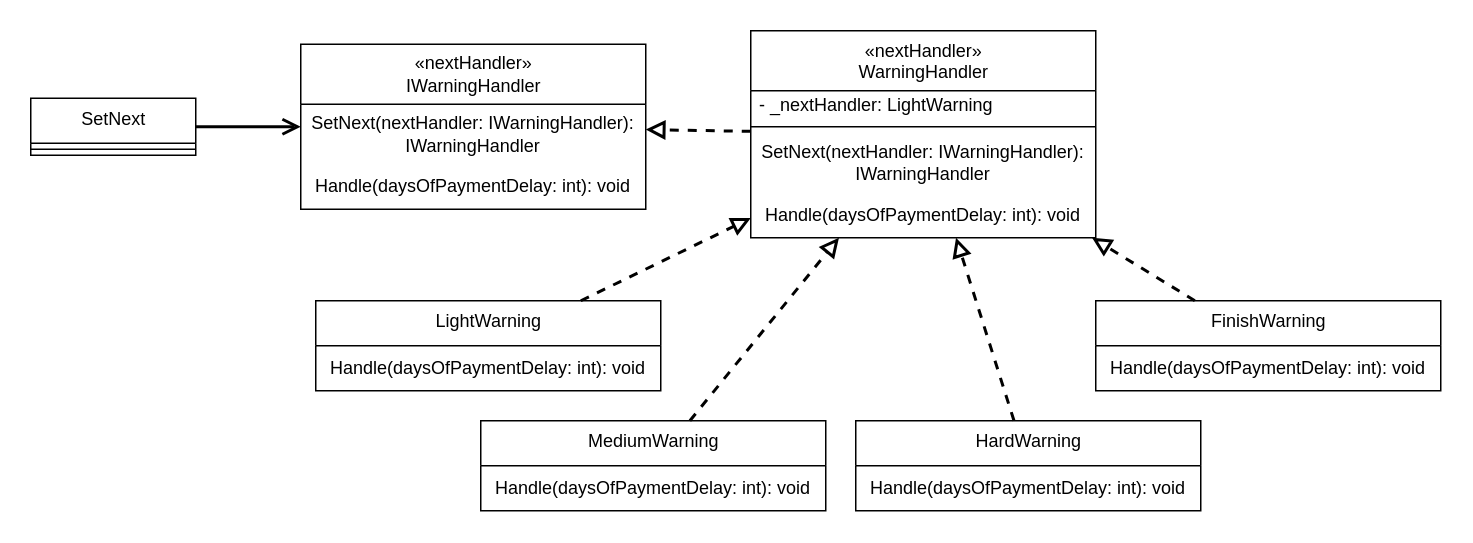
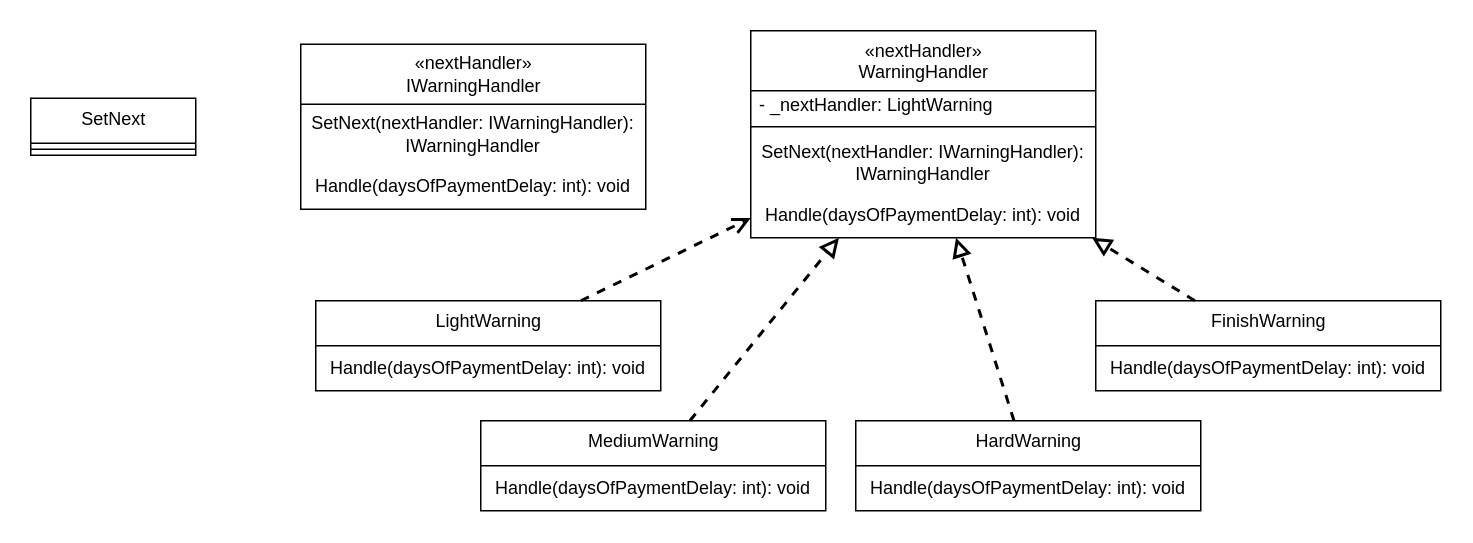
(245, 127) -> none
(706, 131) -> none
(732, 227) -> (738, 225)
